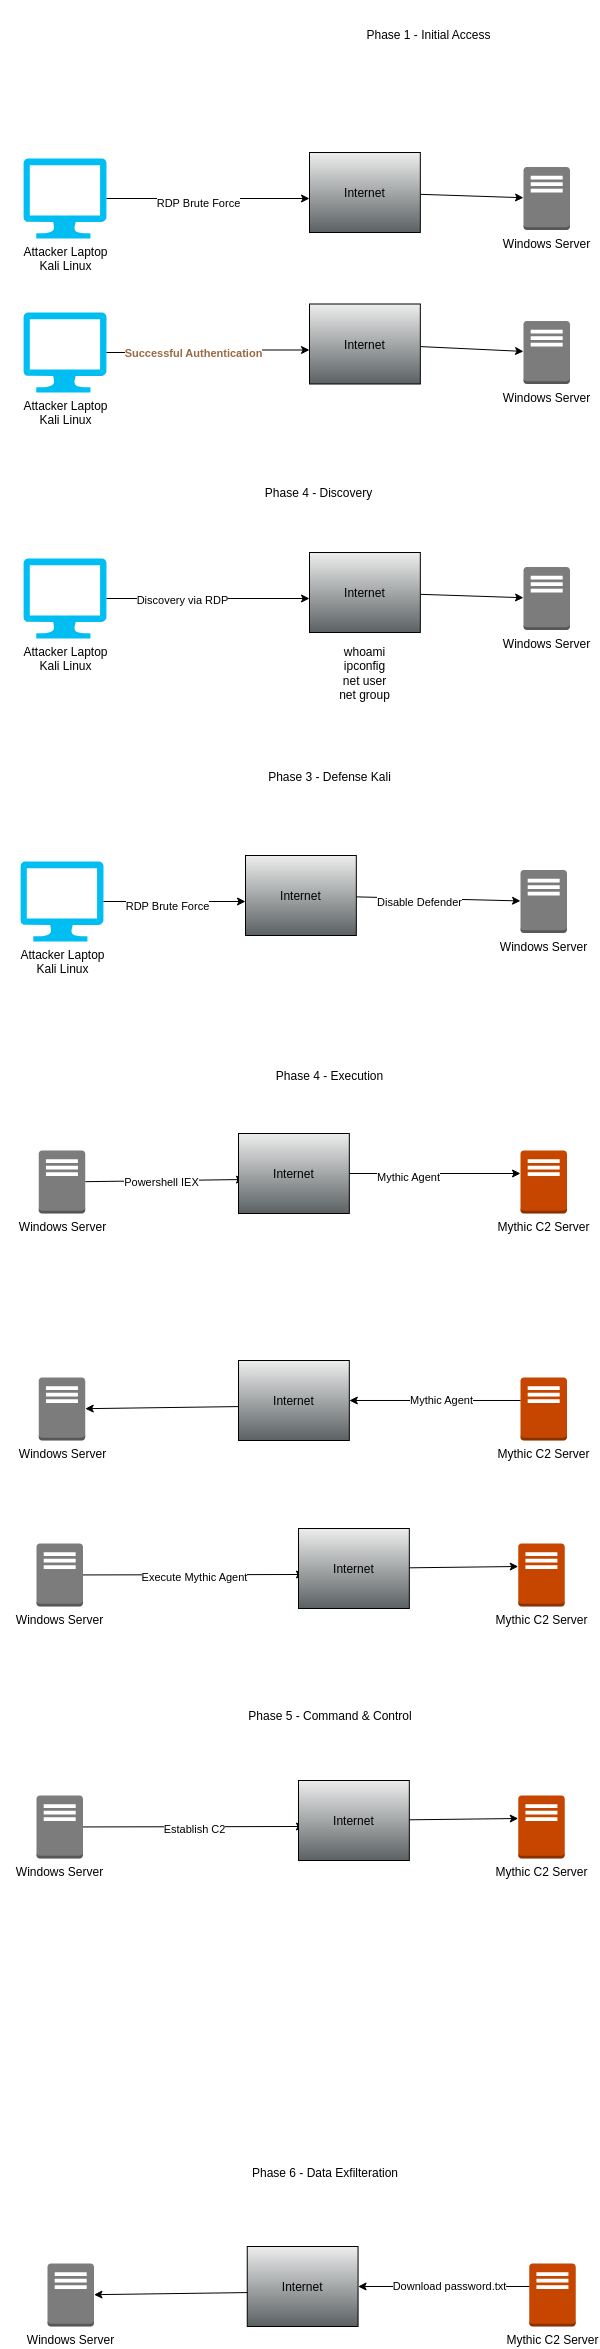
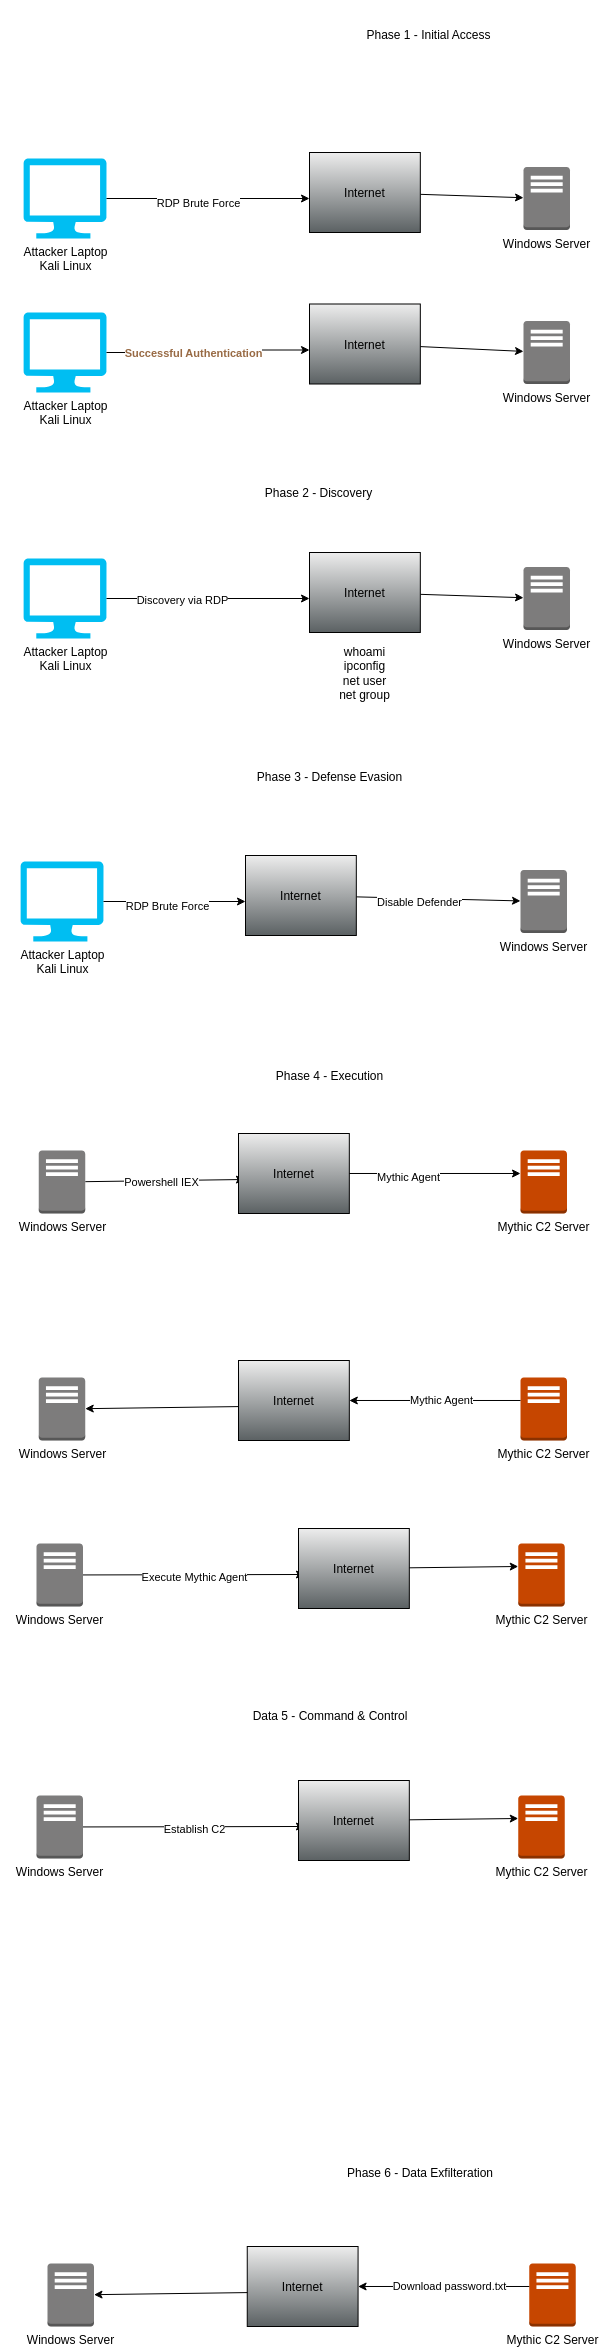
(319, 494) -> (319, 494)
(330, 778) -> (330, 778)
(331, 1717) -> (331, 1717)
(325, 2174) -> (420, 2174)
